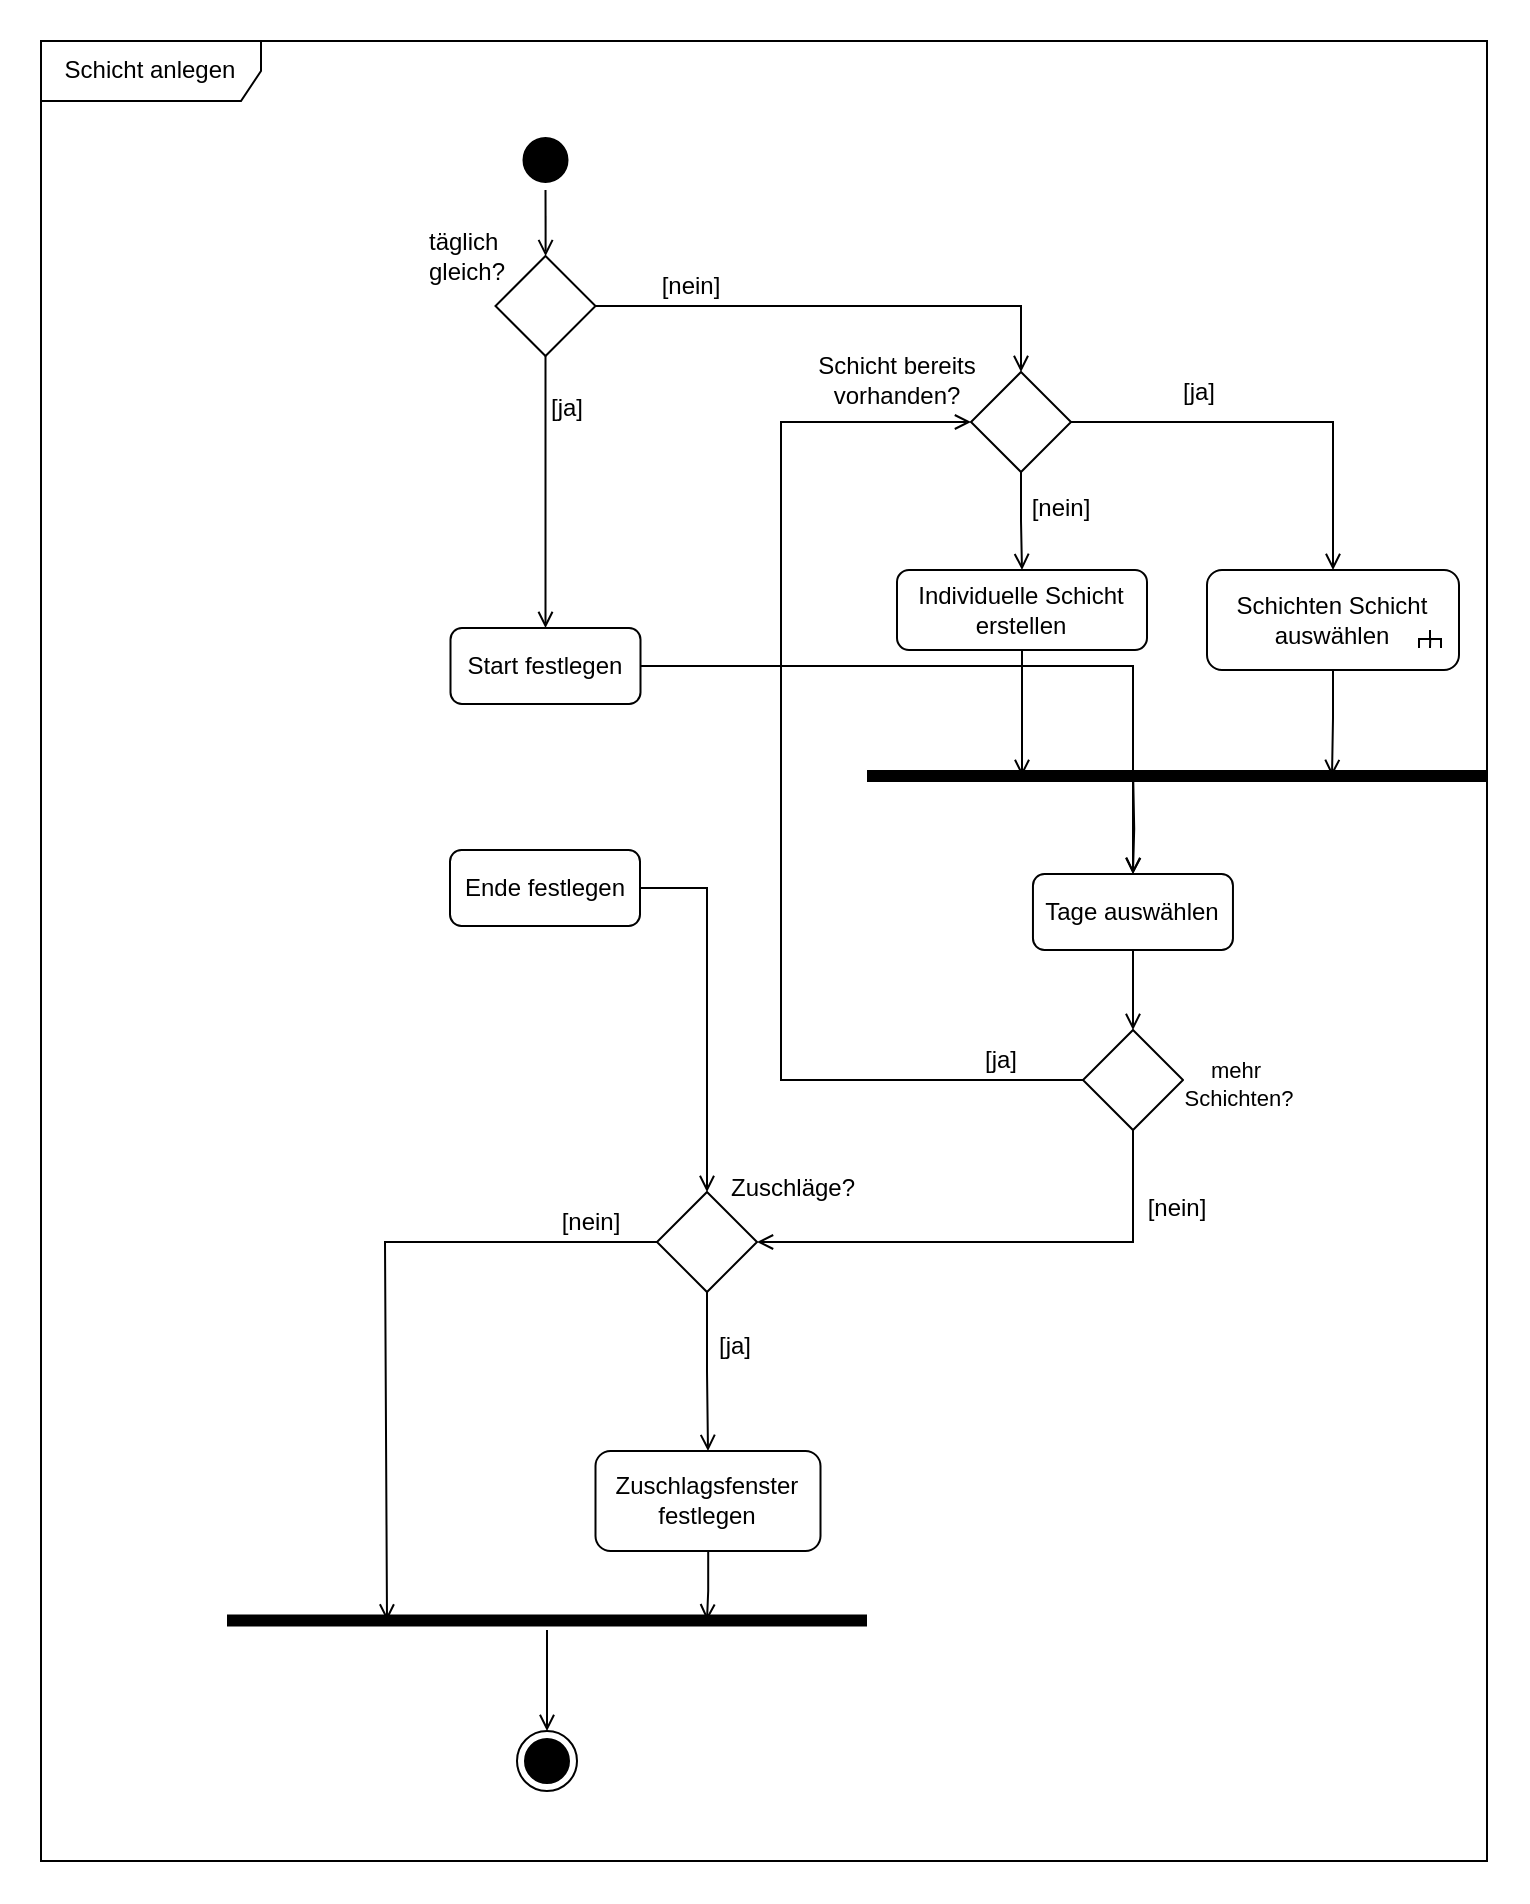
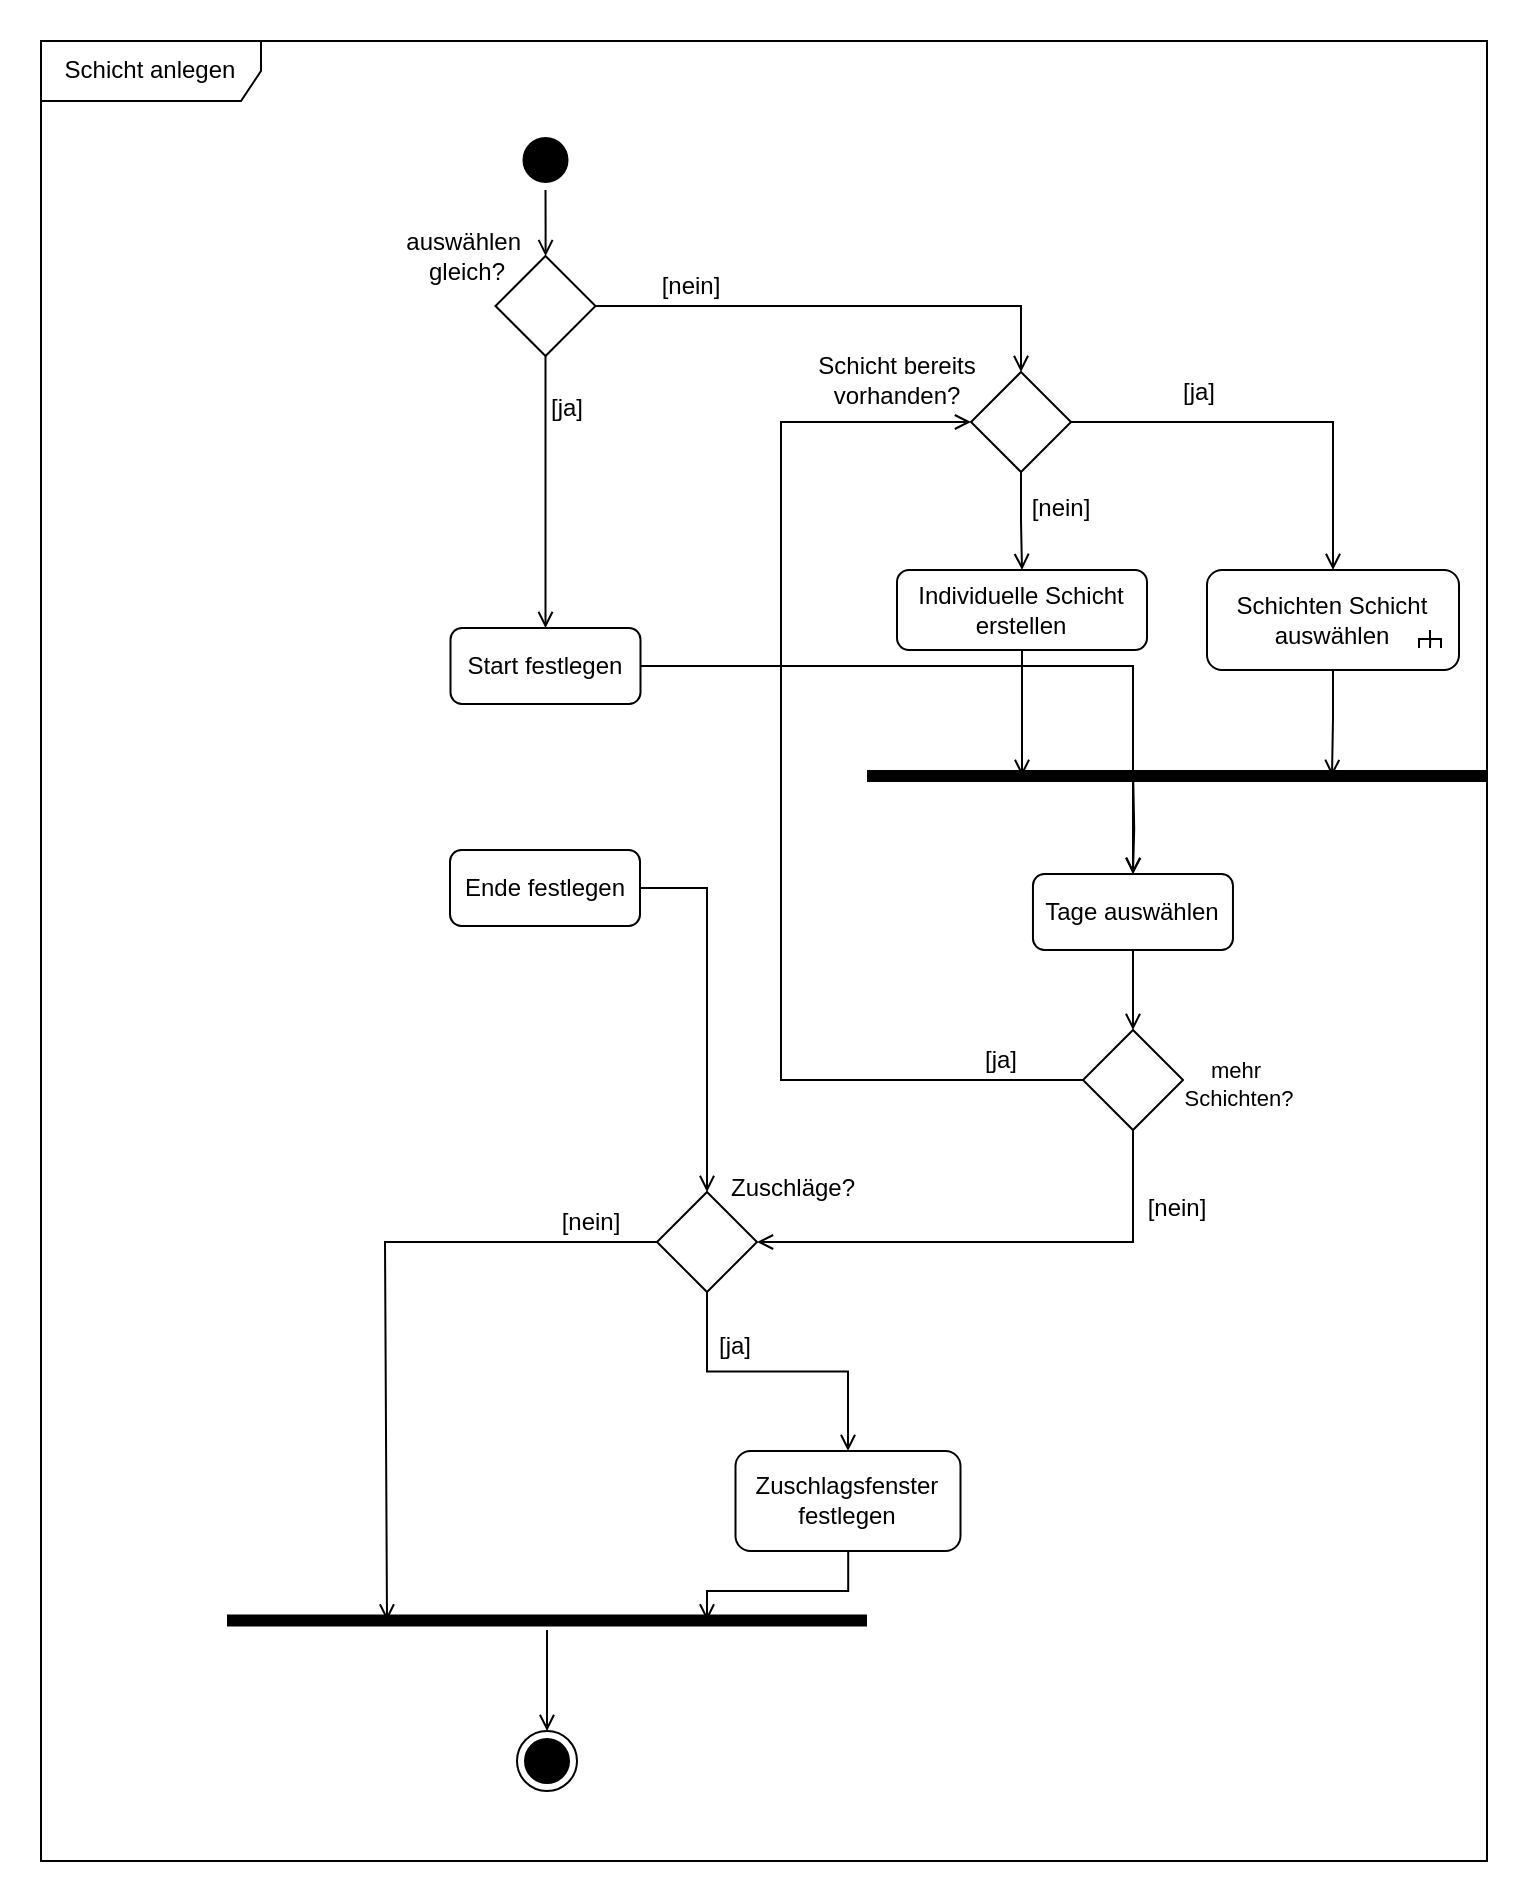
(468, 257) -> (468, 257)
(708, 1501) -> (848, 1501)
